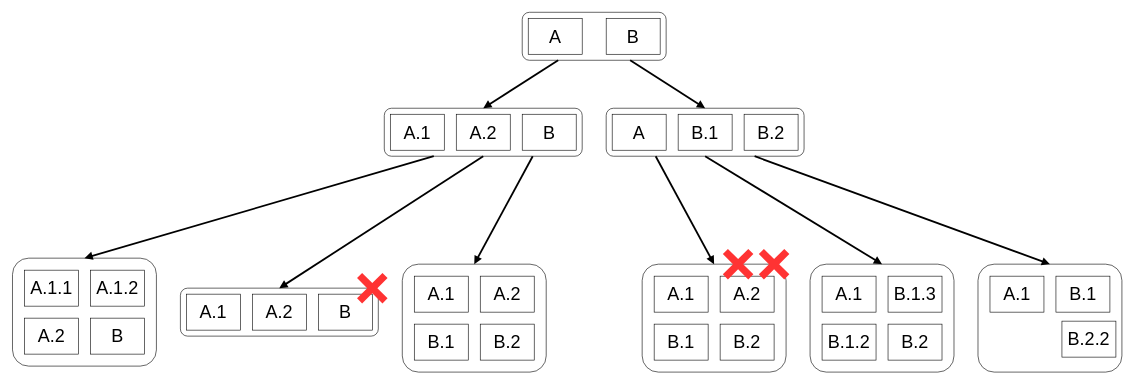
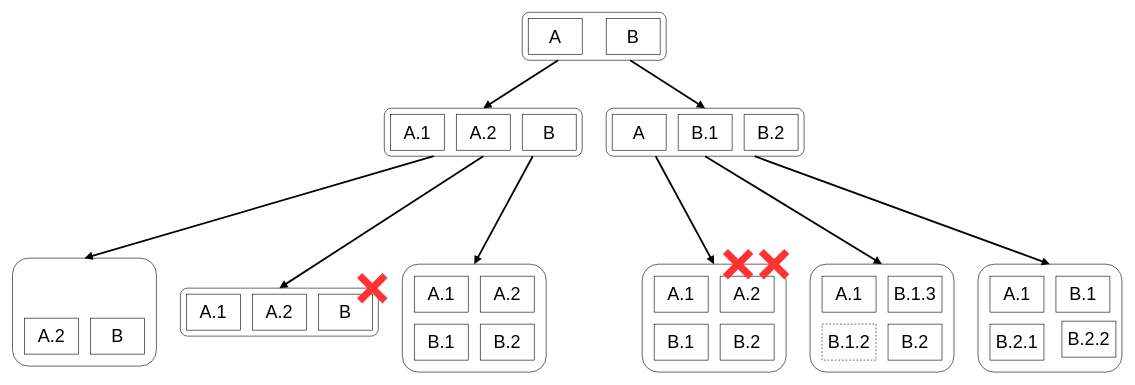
(51, 288) -> none
(117, 288) -> none
(849, 342) -> (849, 342)
none -> (1017, 342)
